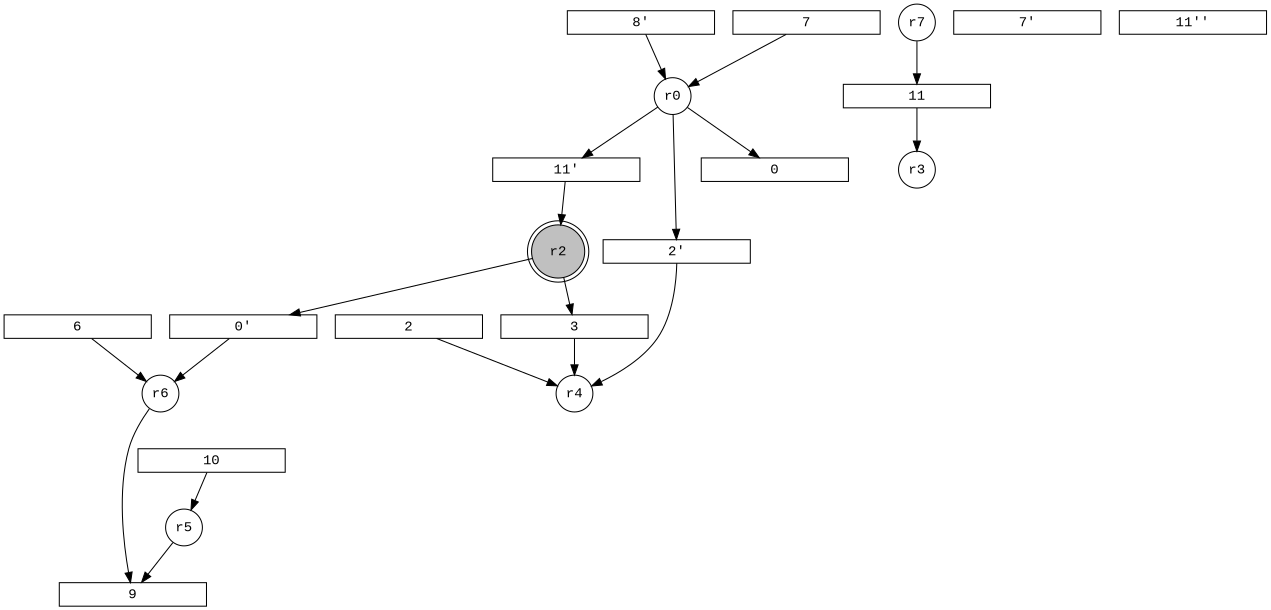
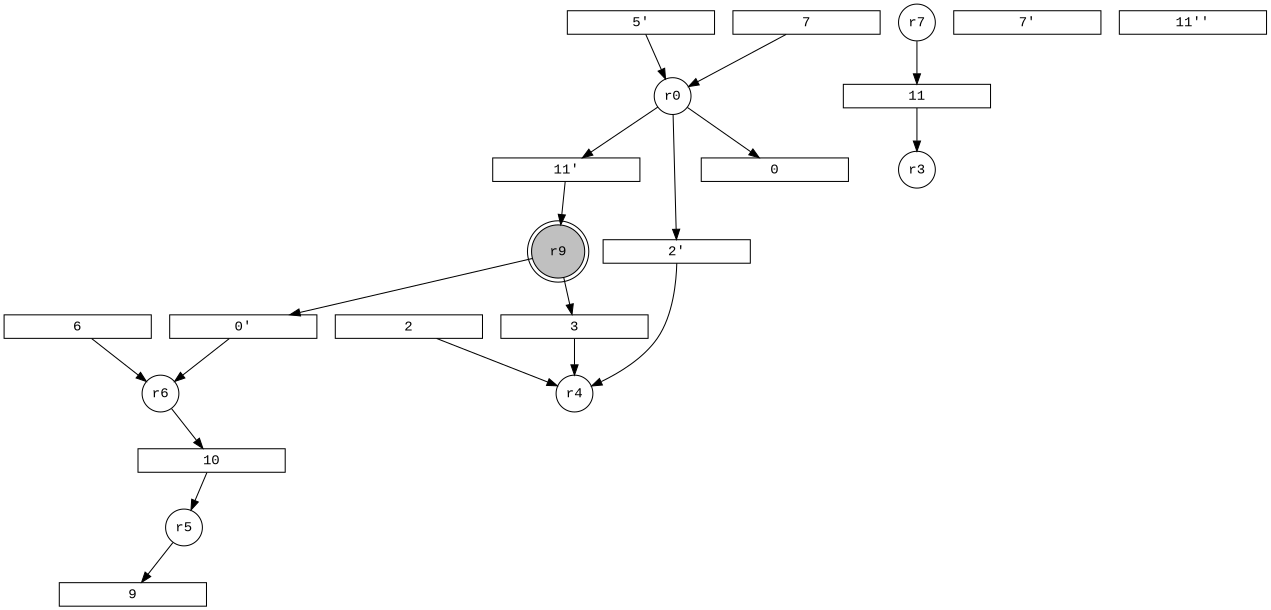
(641, 22) -> (641, 22)
(558, 251) -> (558, 251)
(123, 488) -> (184, 424)
